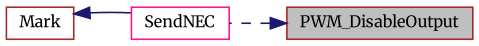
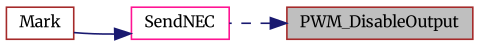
(110, 12) -> (94, 34)
